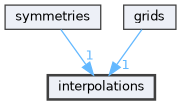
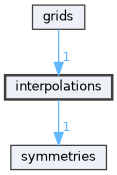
(73, 47) -> (59, 116)
